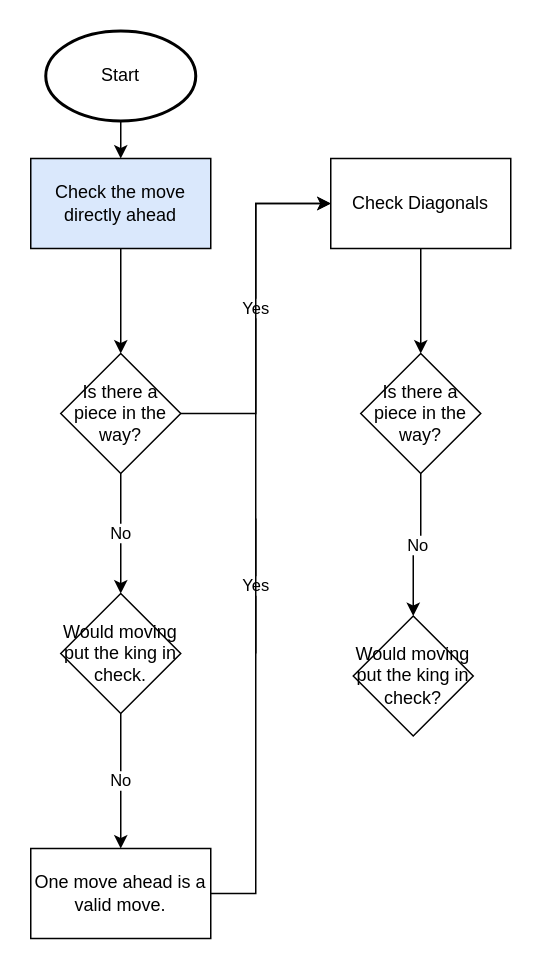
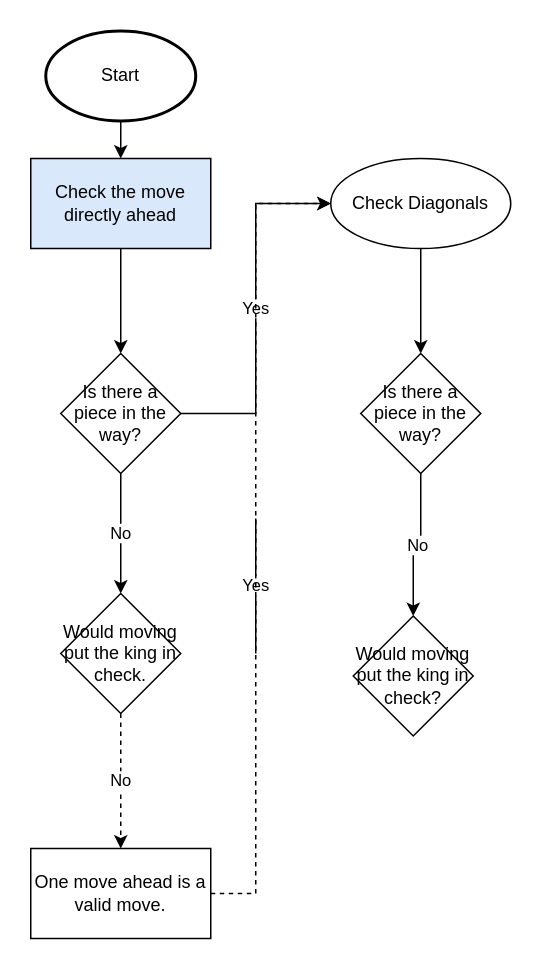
(421, 203) -> (421, 203)
(121, 741) -> (121, 741)
(256, 795) -> (256, 795)
